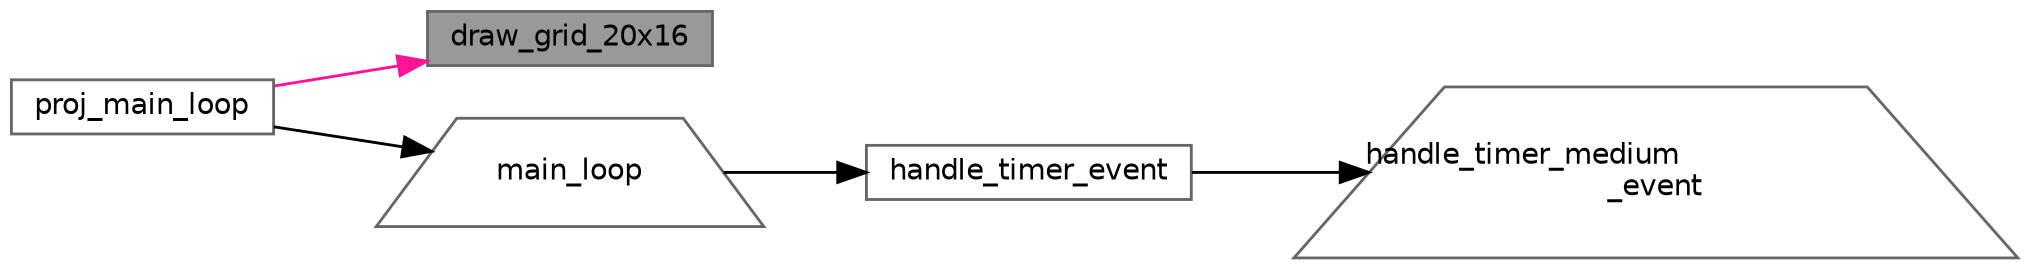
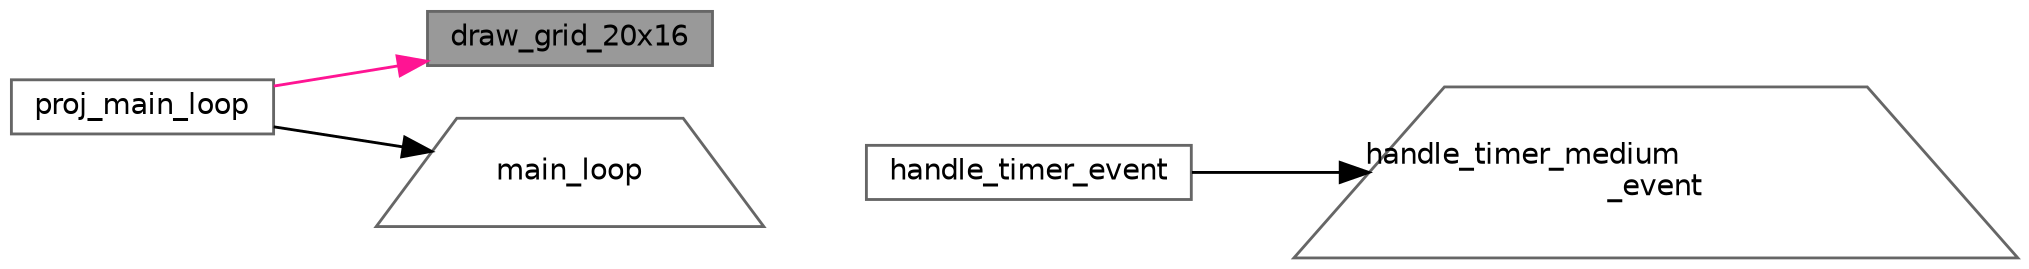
(781, 172) -> none
